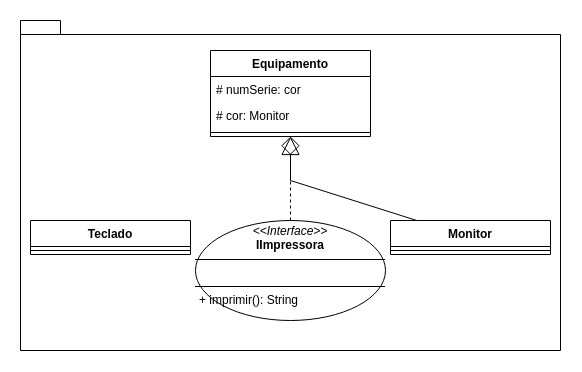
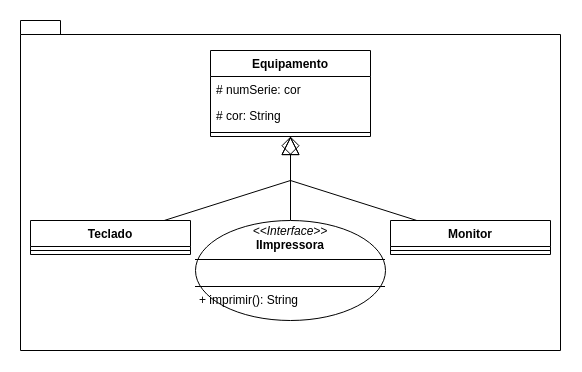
(257, 117) -> (254, 117)
none -> (225, 201)
(291, 201) -> (291, 201)
